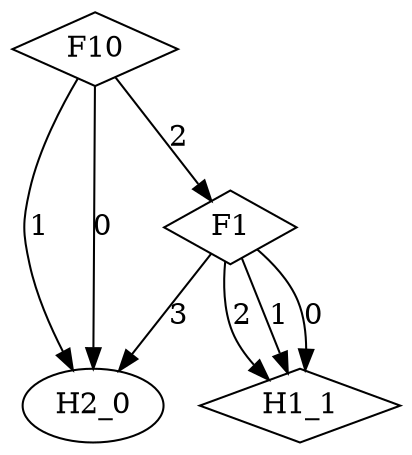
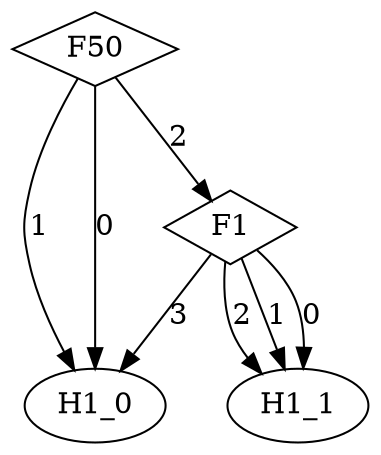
(95, 49) -> (95, 49)
(93, 406) -> (95, 406)
(300, 406) -> (298, 406)
